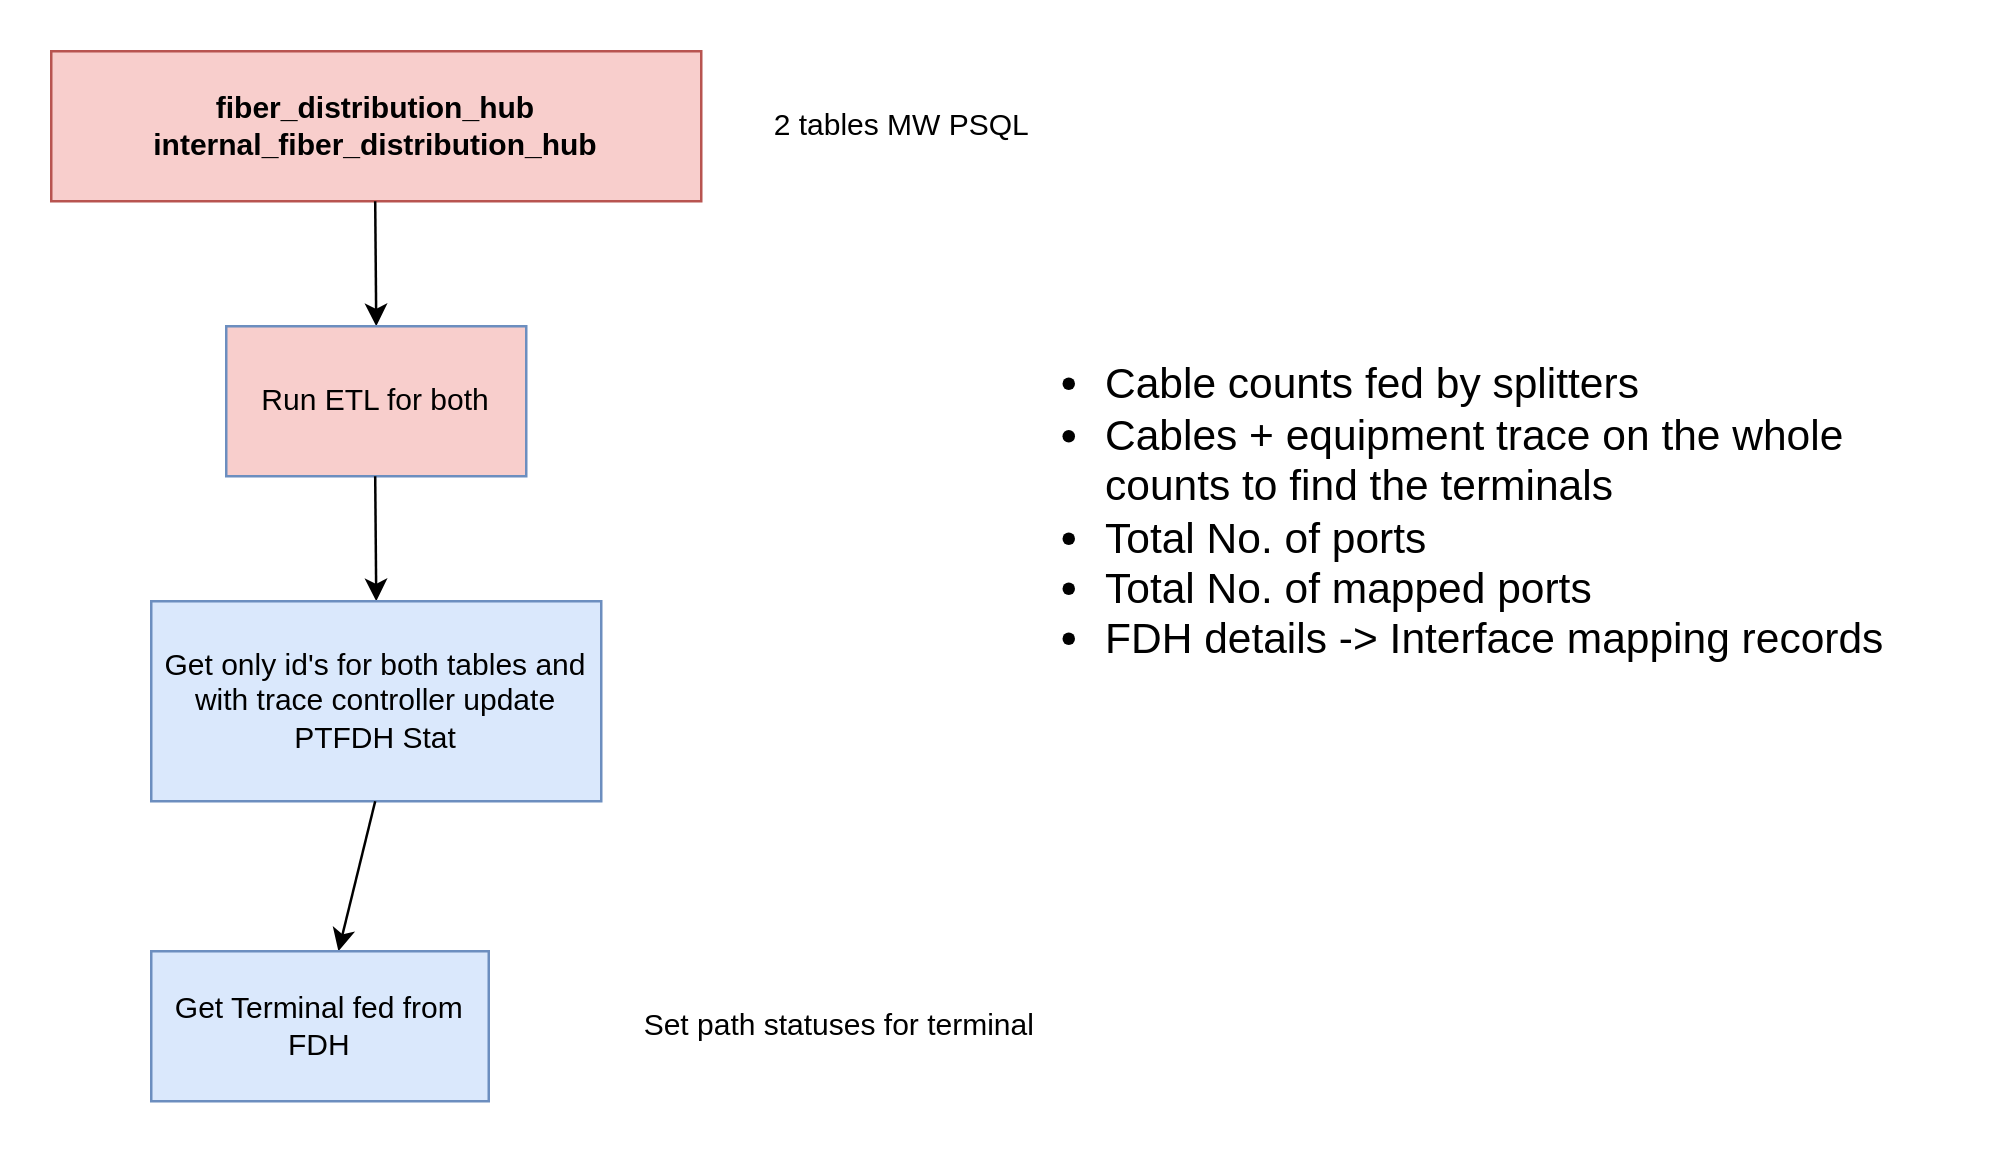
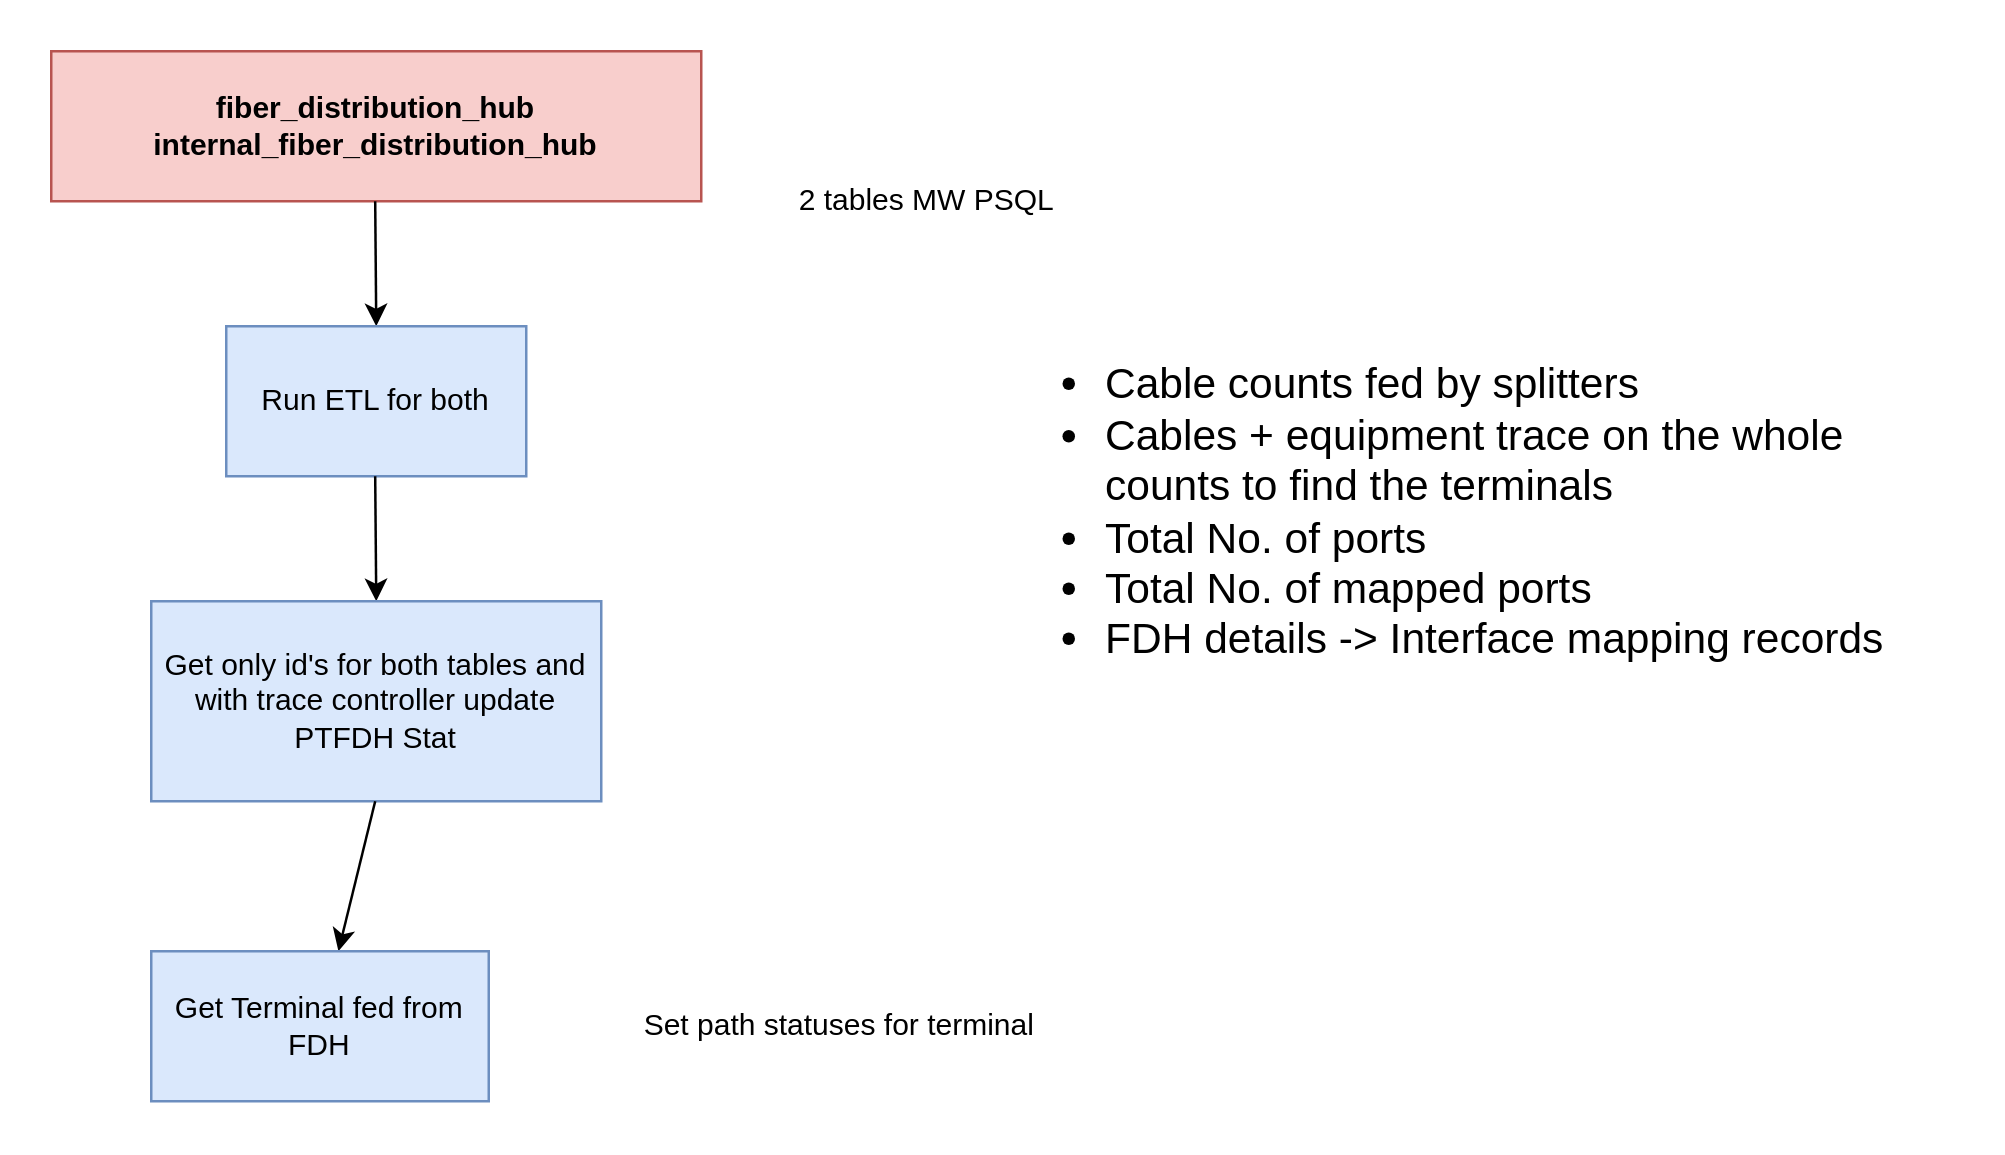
(901, 126) -> (926, 201)
(376, 401) -> (376, 401)
